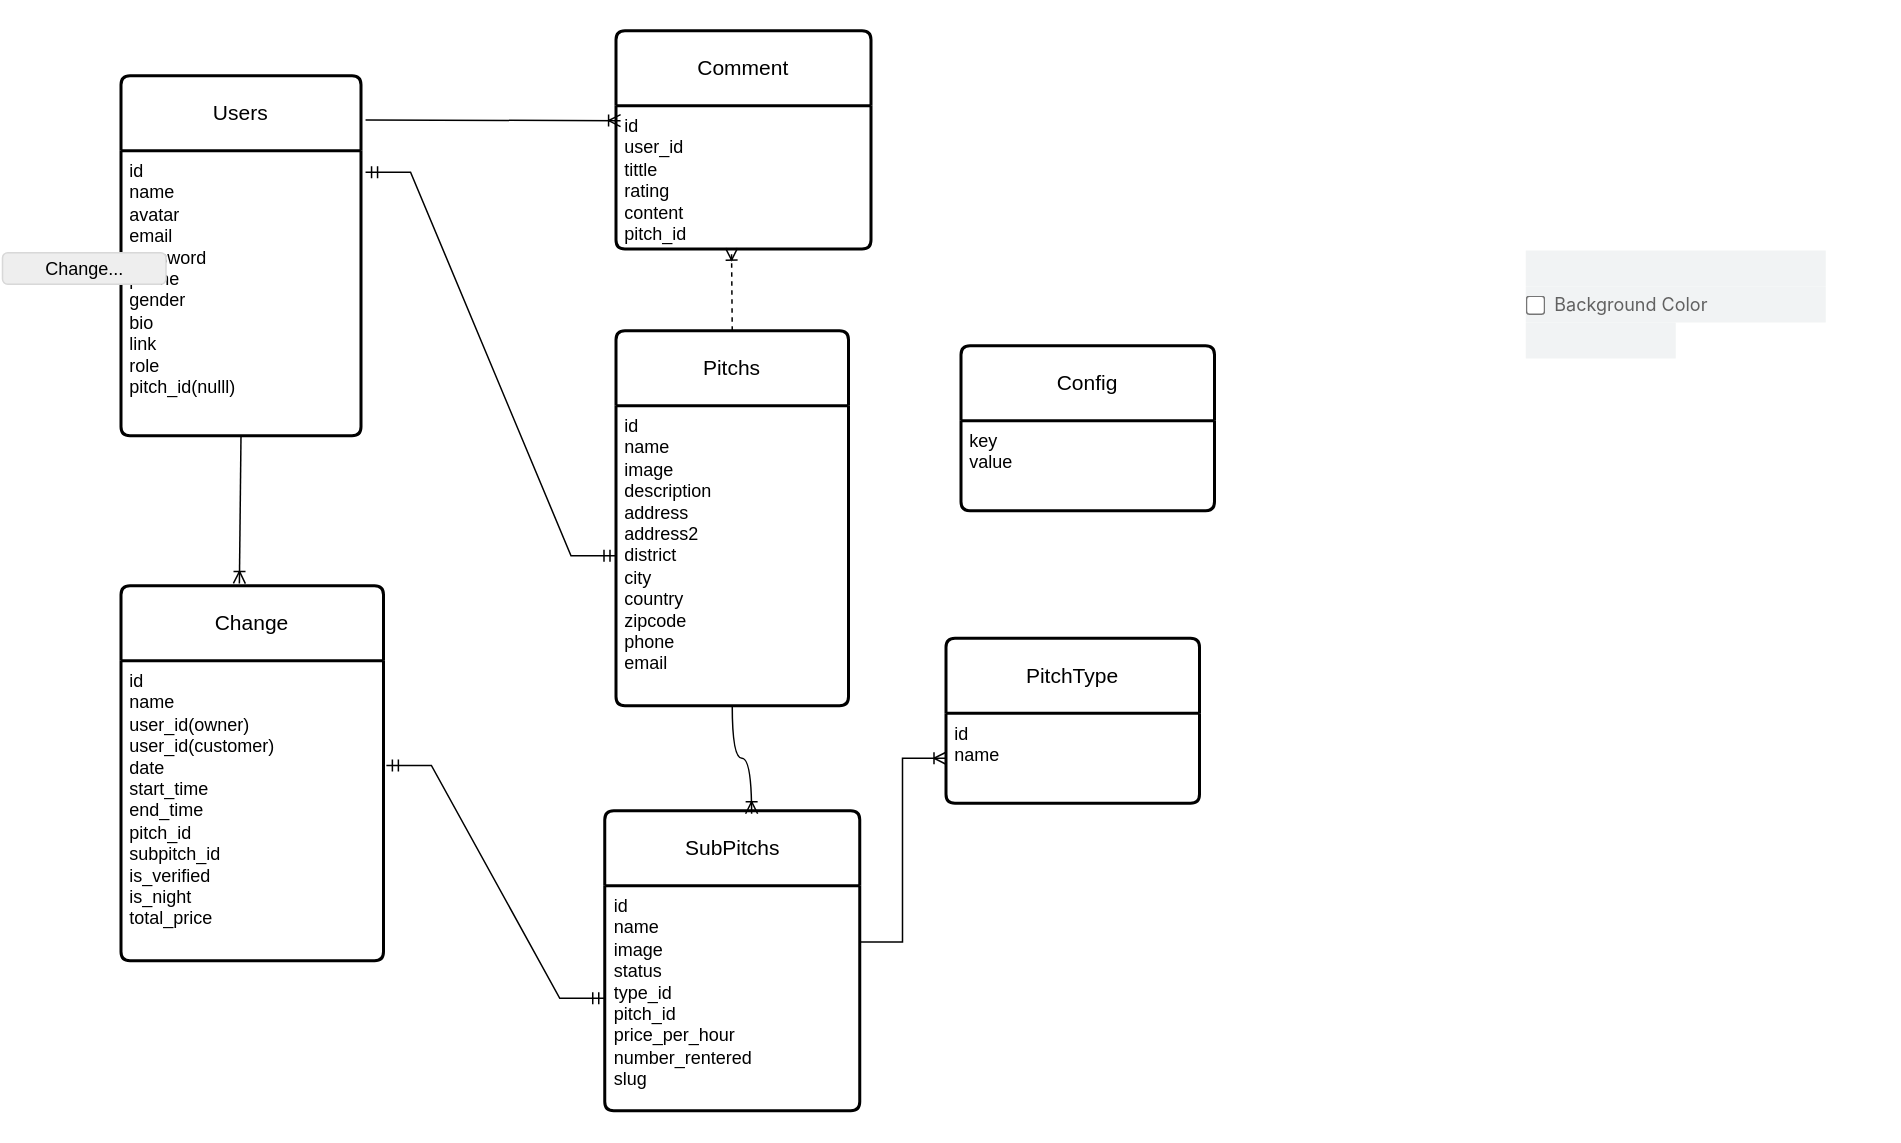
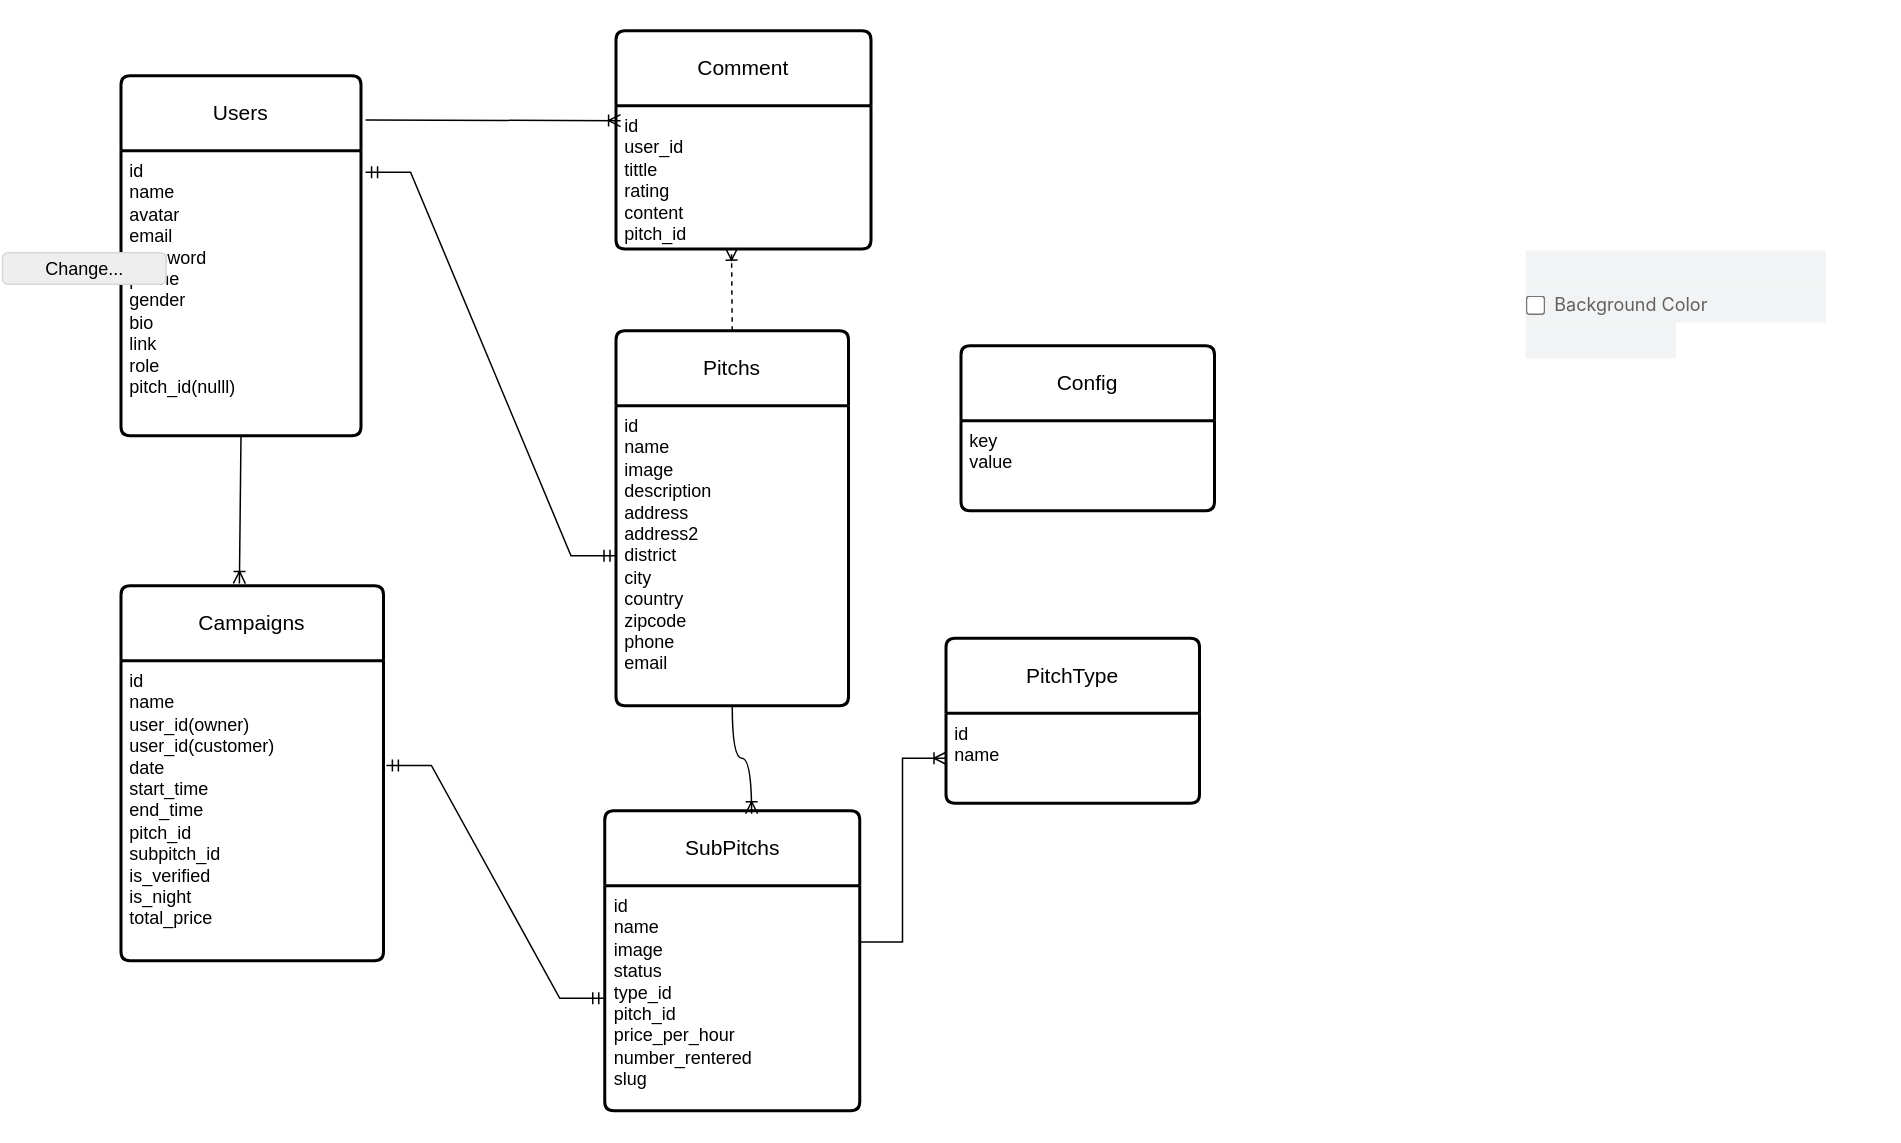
(252, 623) -> (252, 623)
